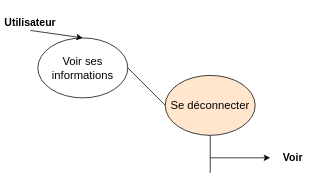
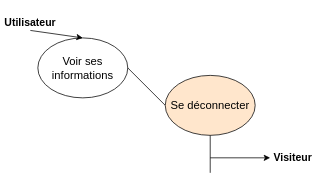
(293, 158) -> (293, 158)
